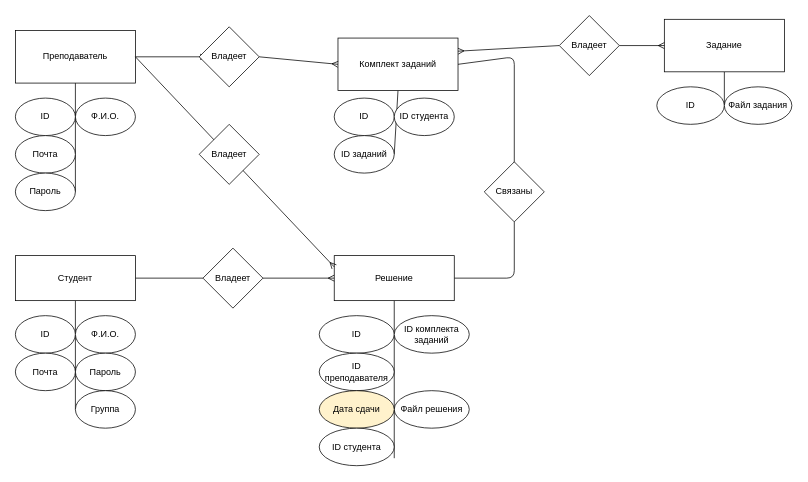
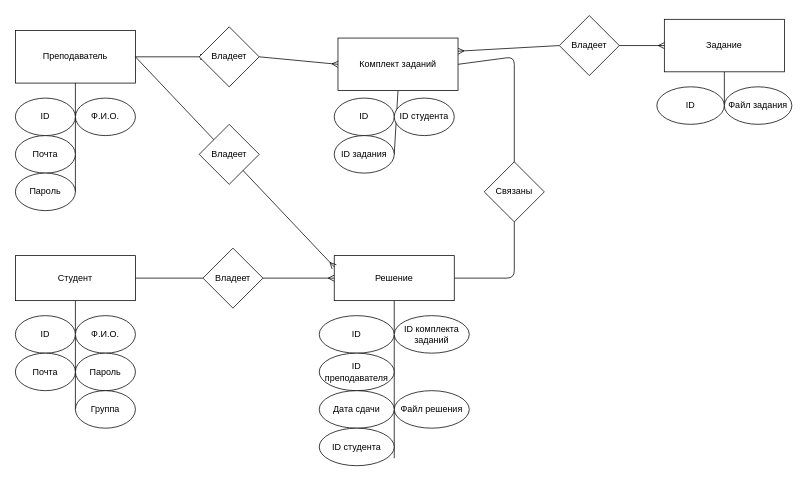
(364, 154) -> (364, 154)
(357, 409) -> (357, 409)
